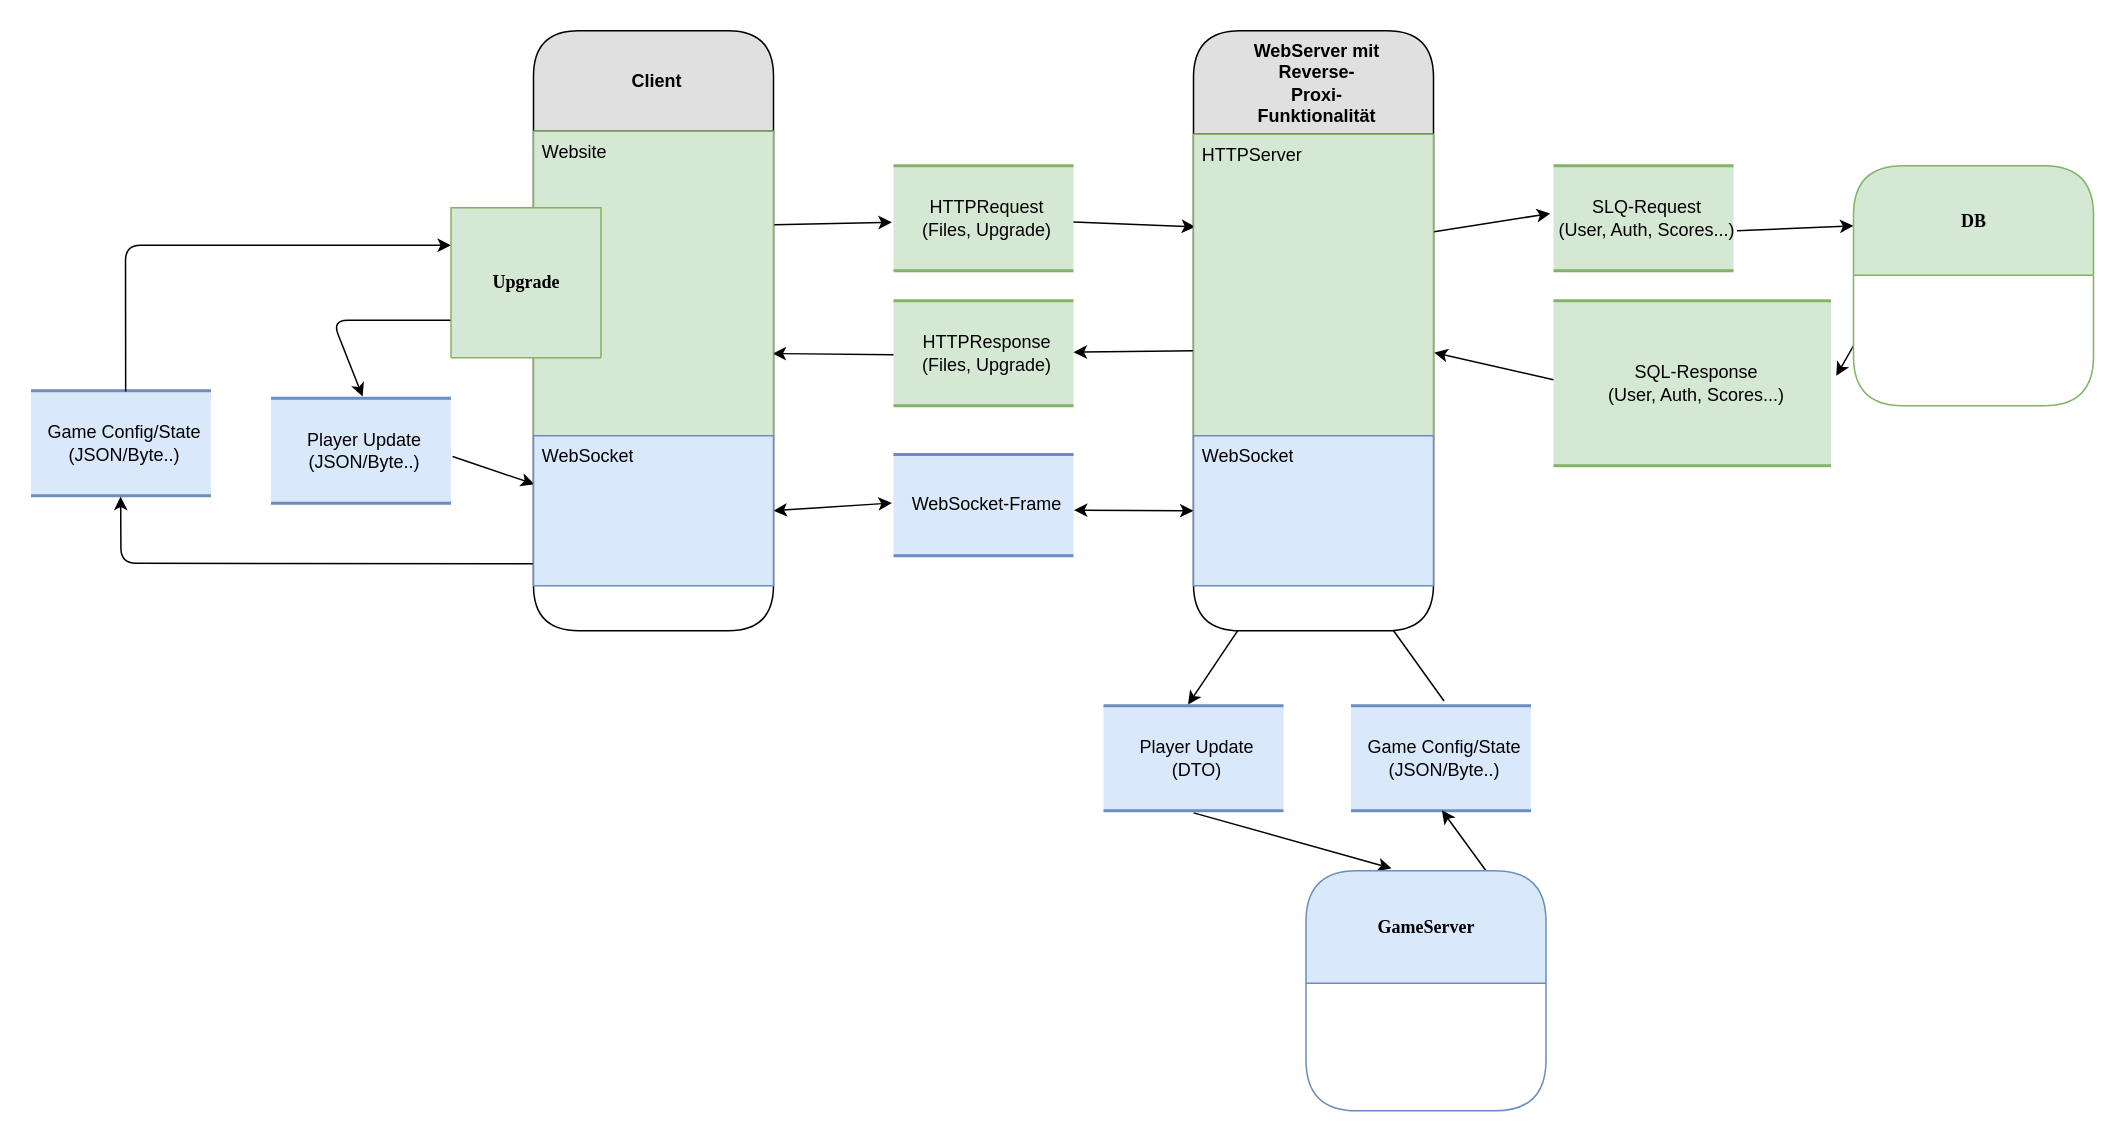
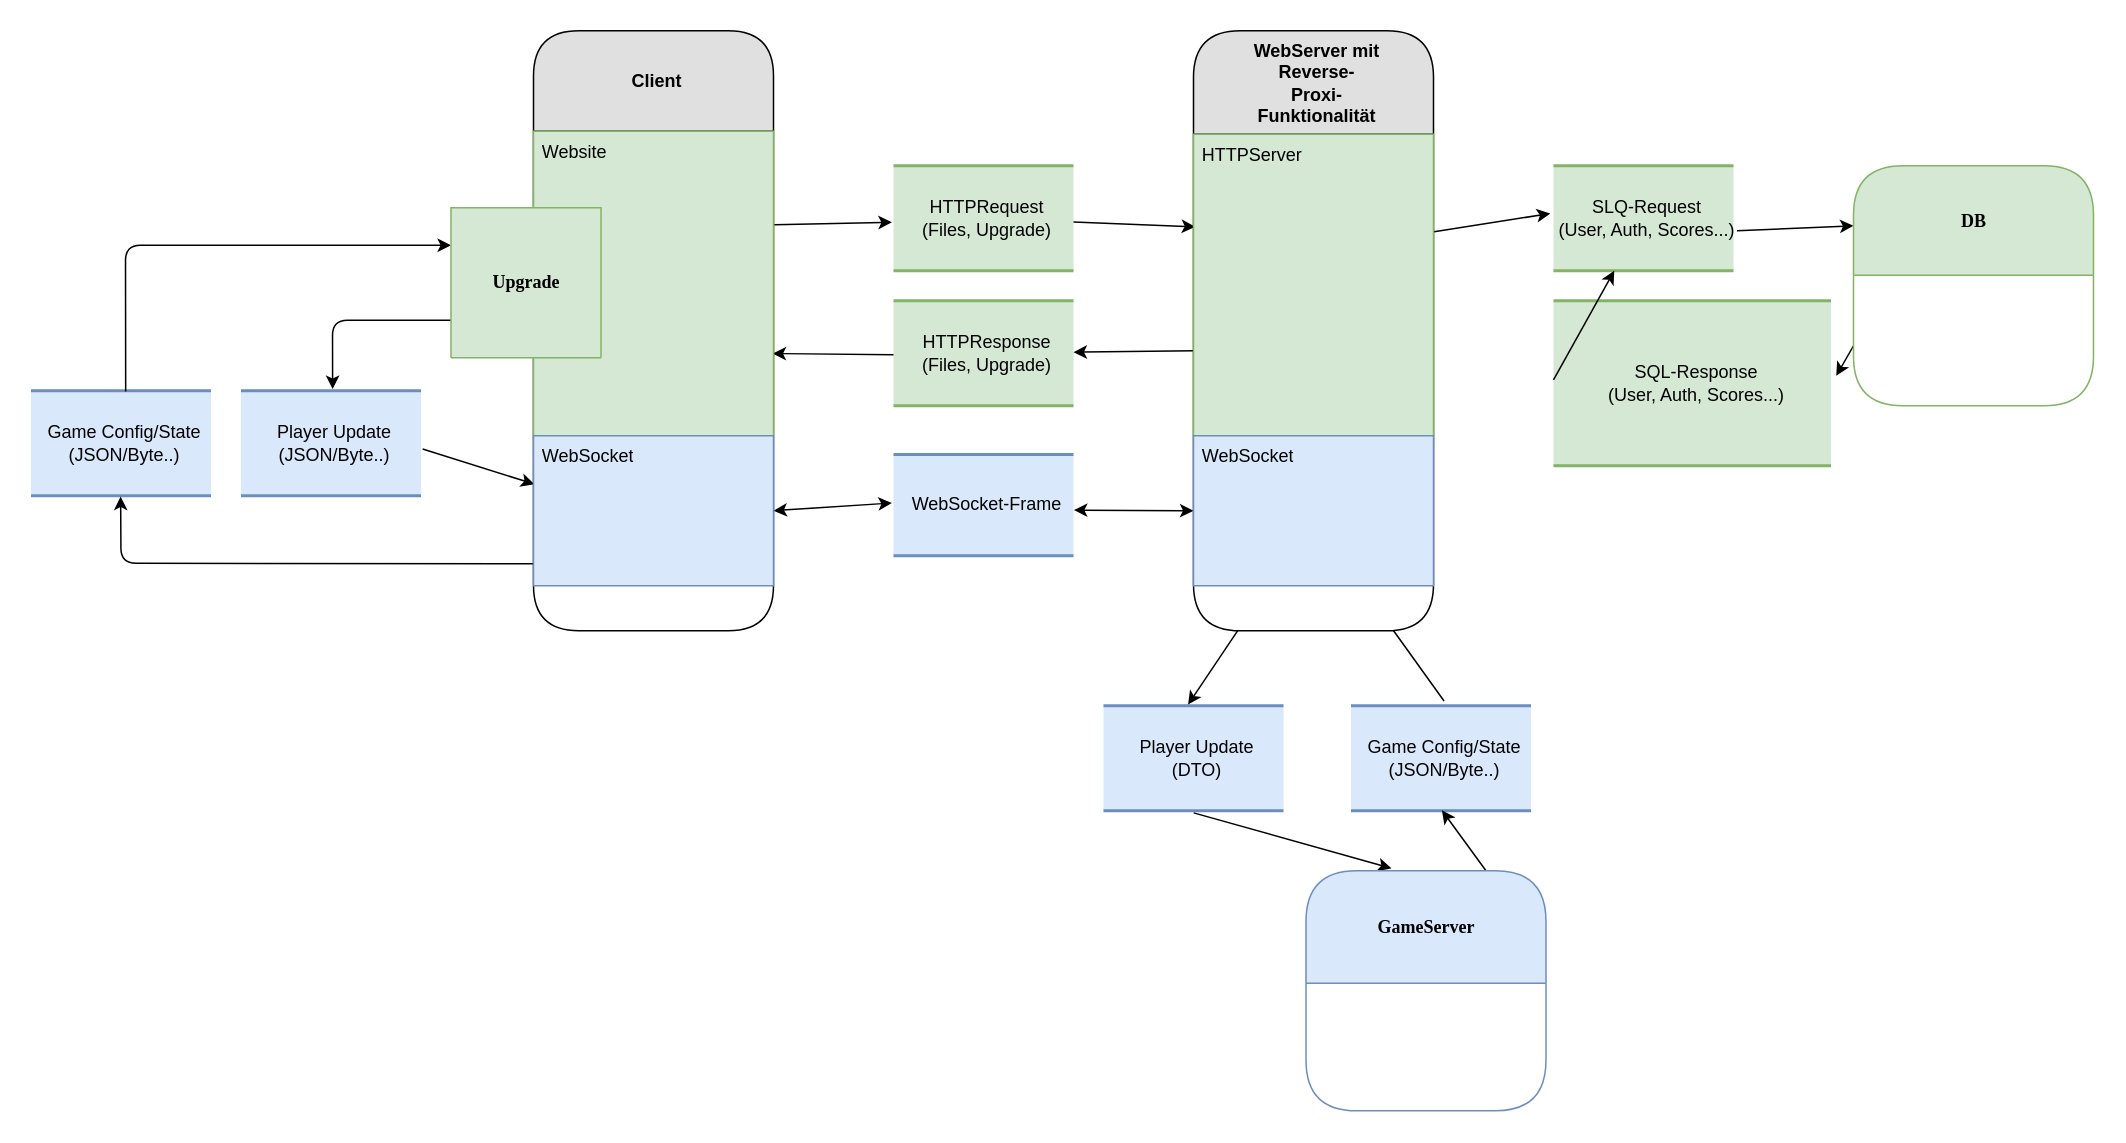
(1498, 367) -> (1581, 330)
(361, 451) -> (331, 443)
